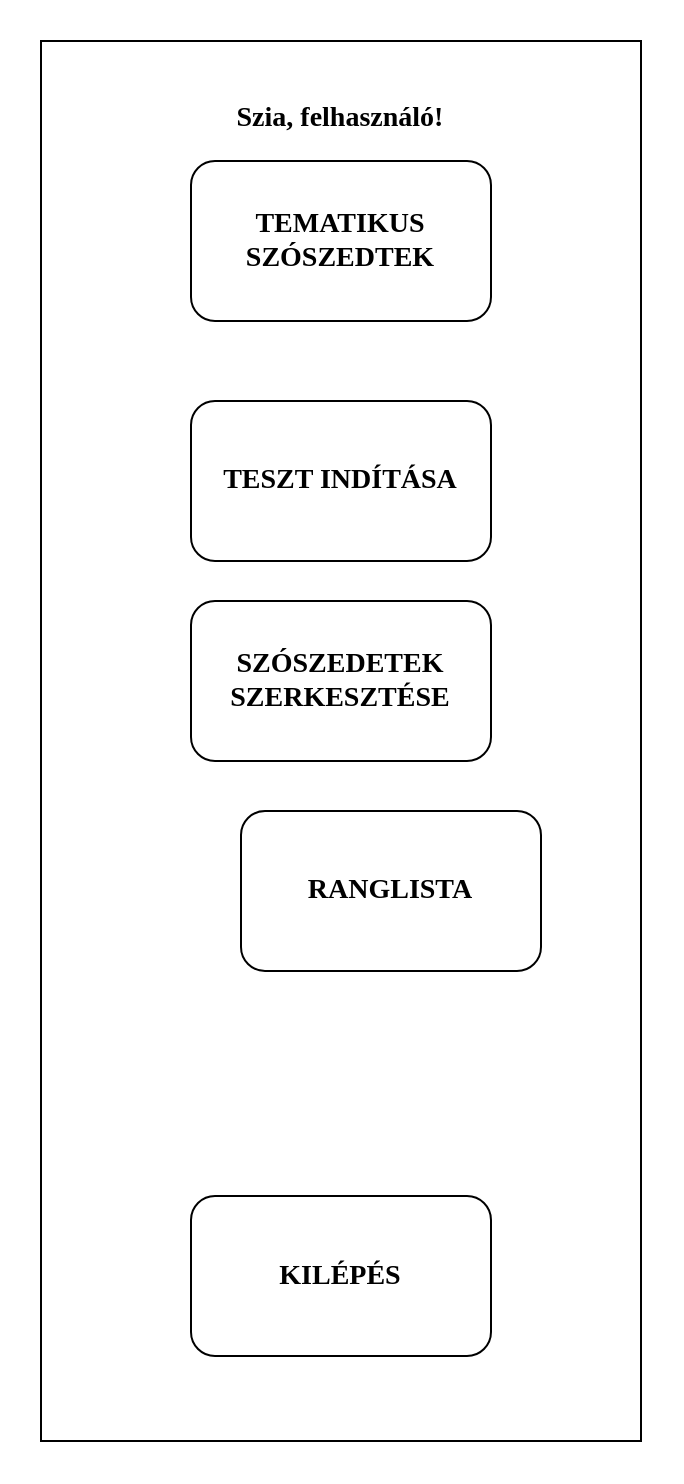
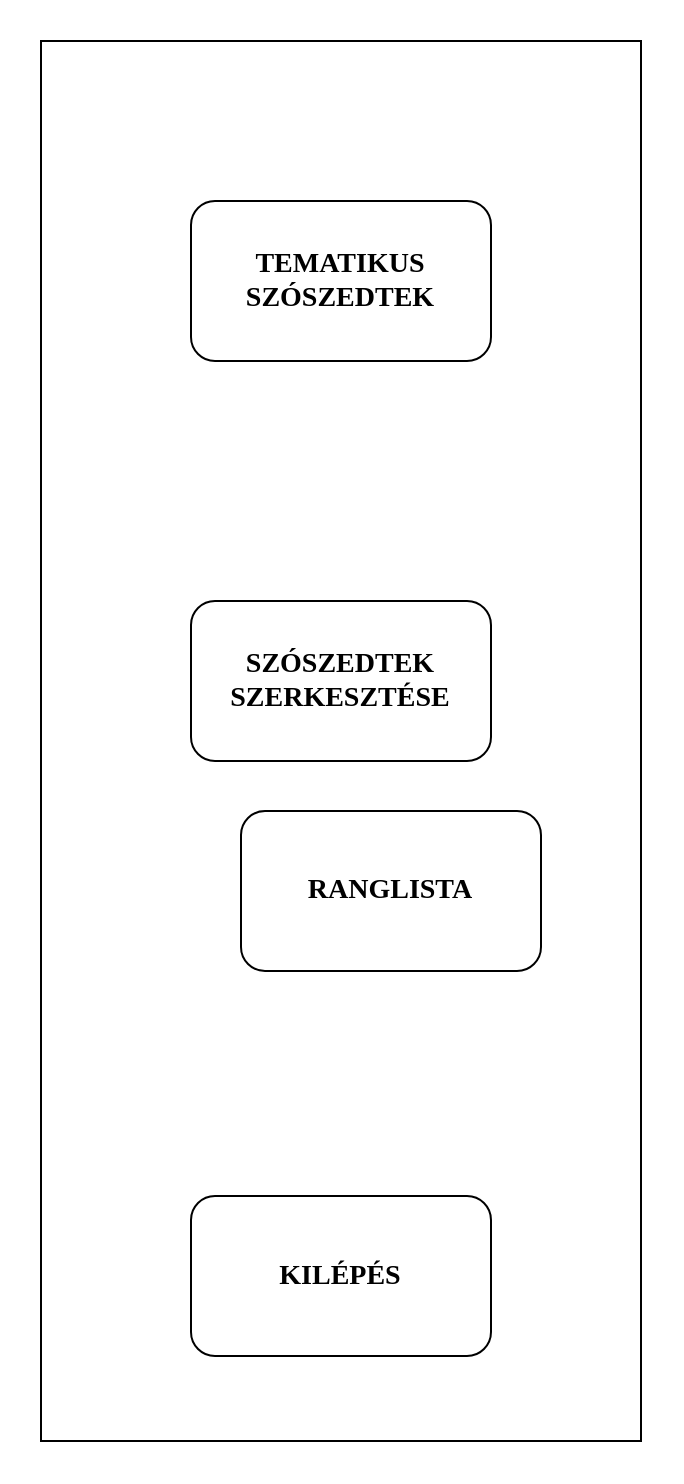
(341, 111) -> none
(341, 241) -> (341, 281)
(341, 481) -> none
(341, 681) -> (341, 681)
